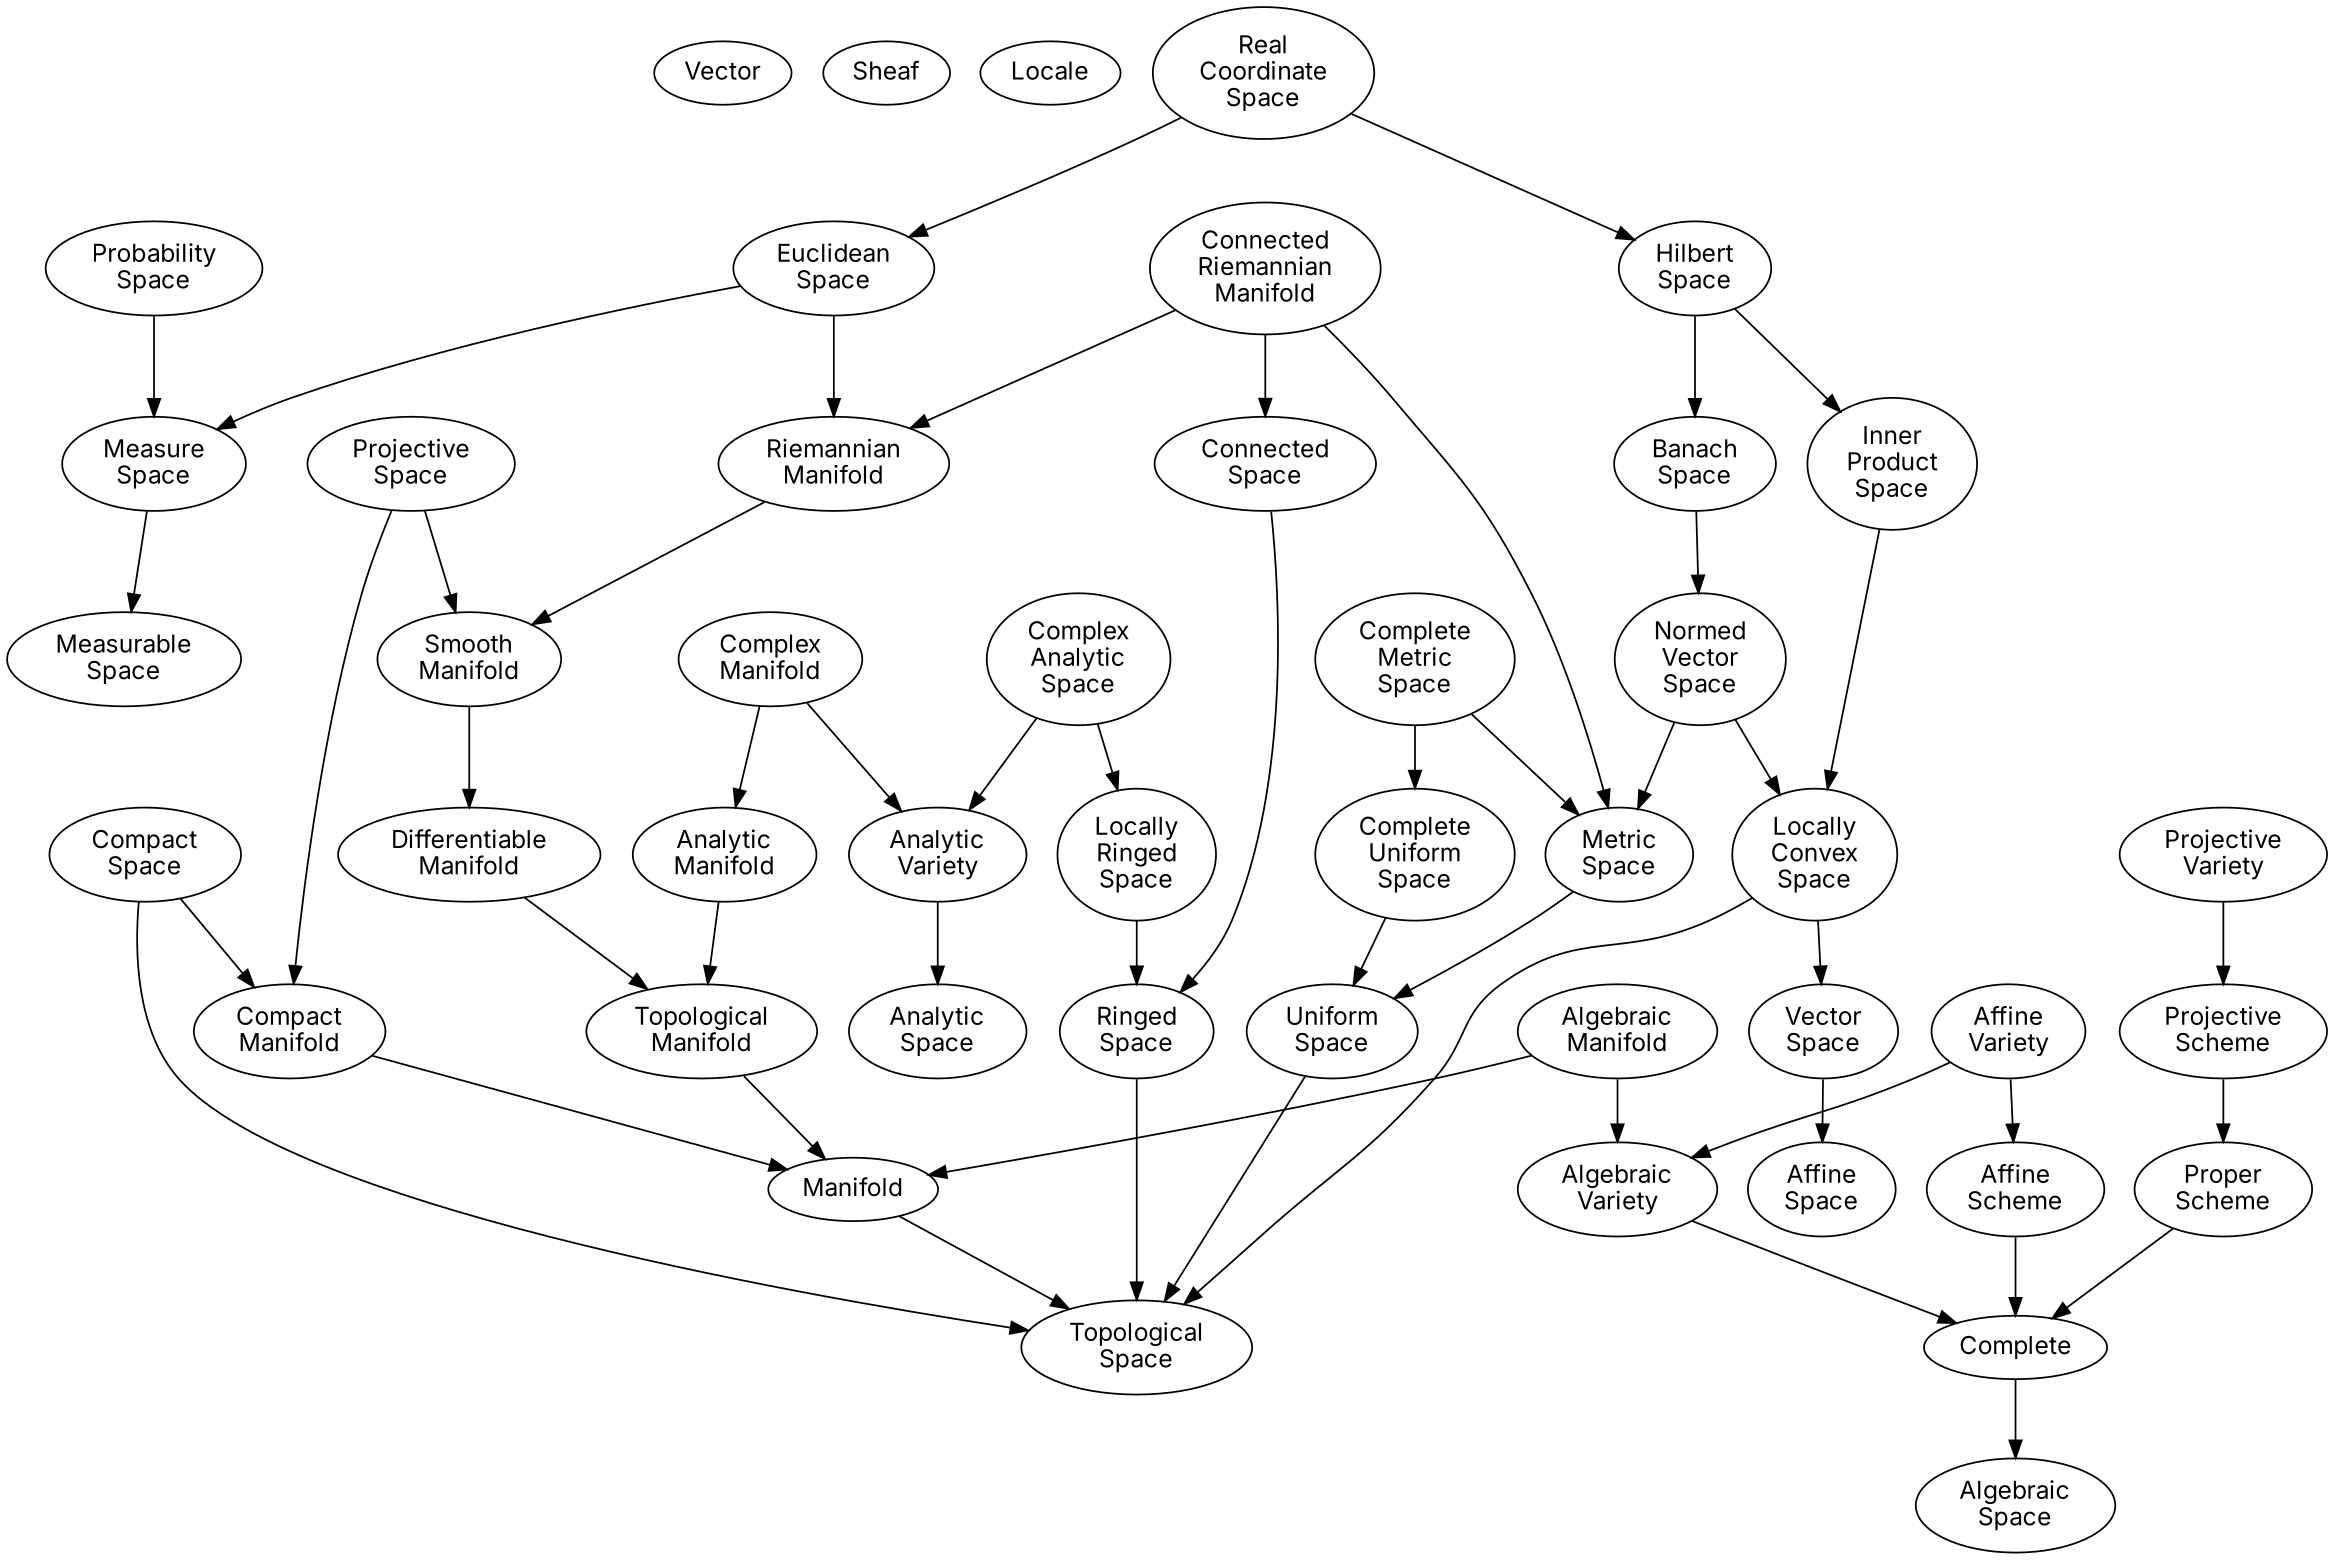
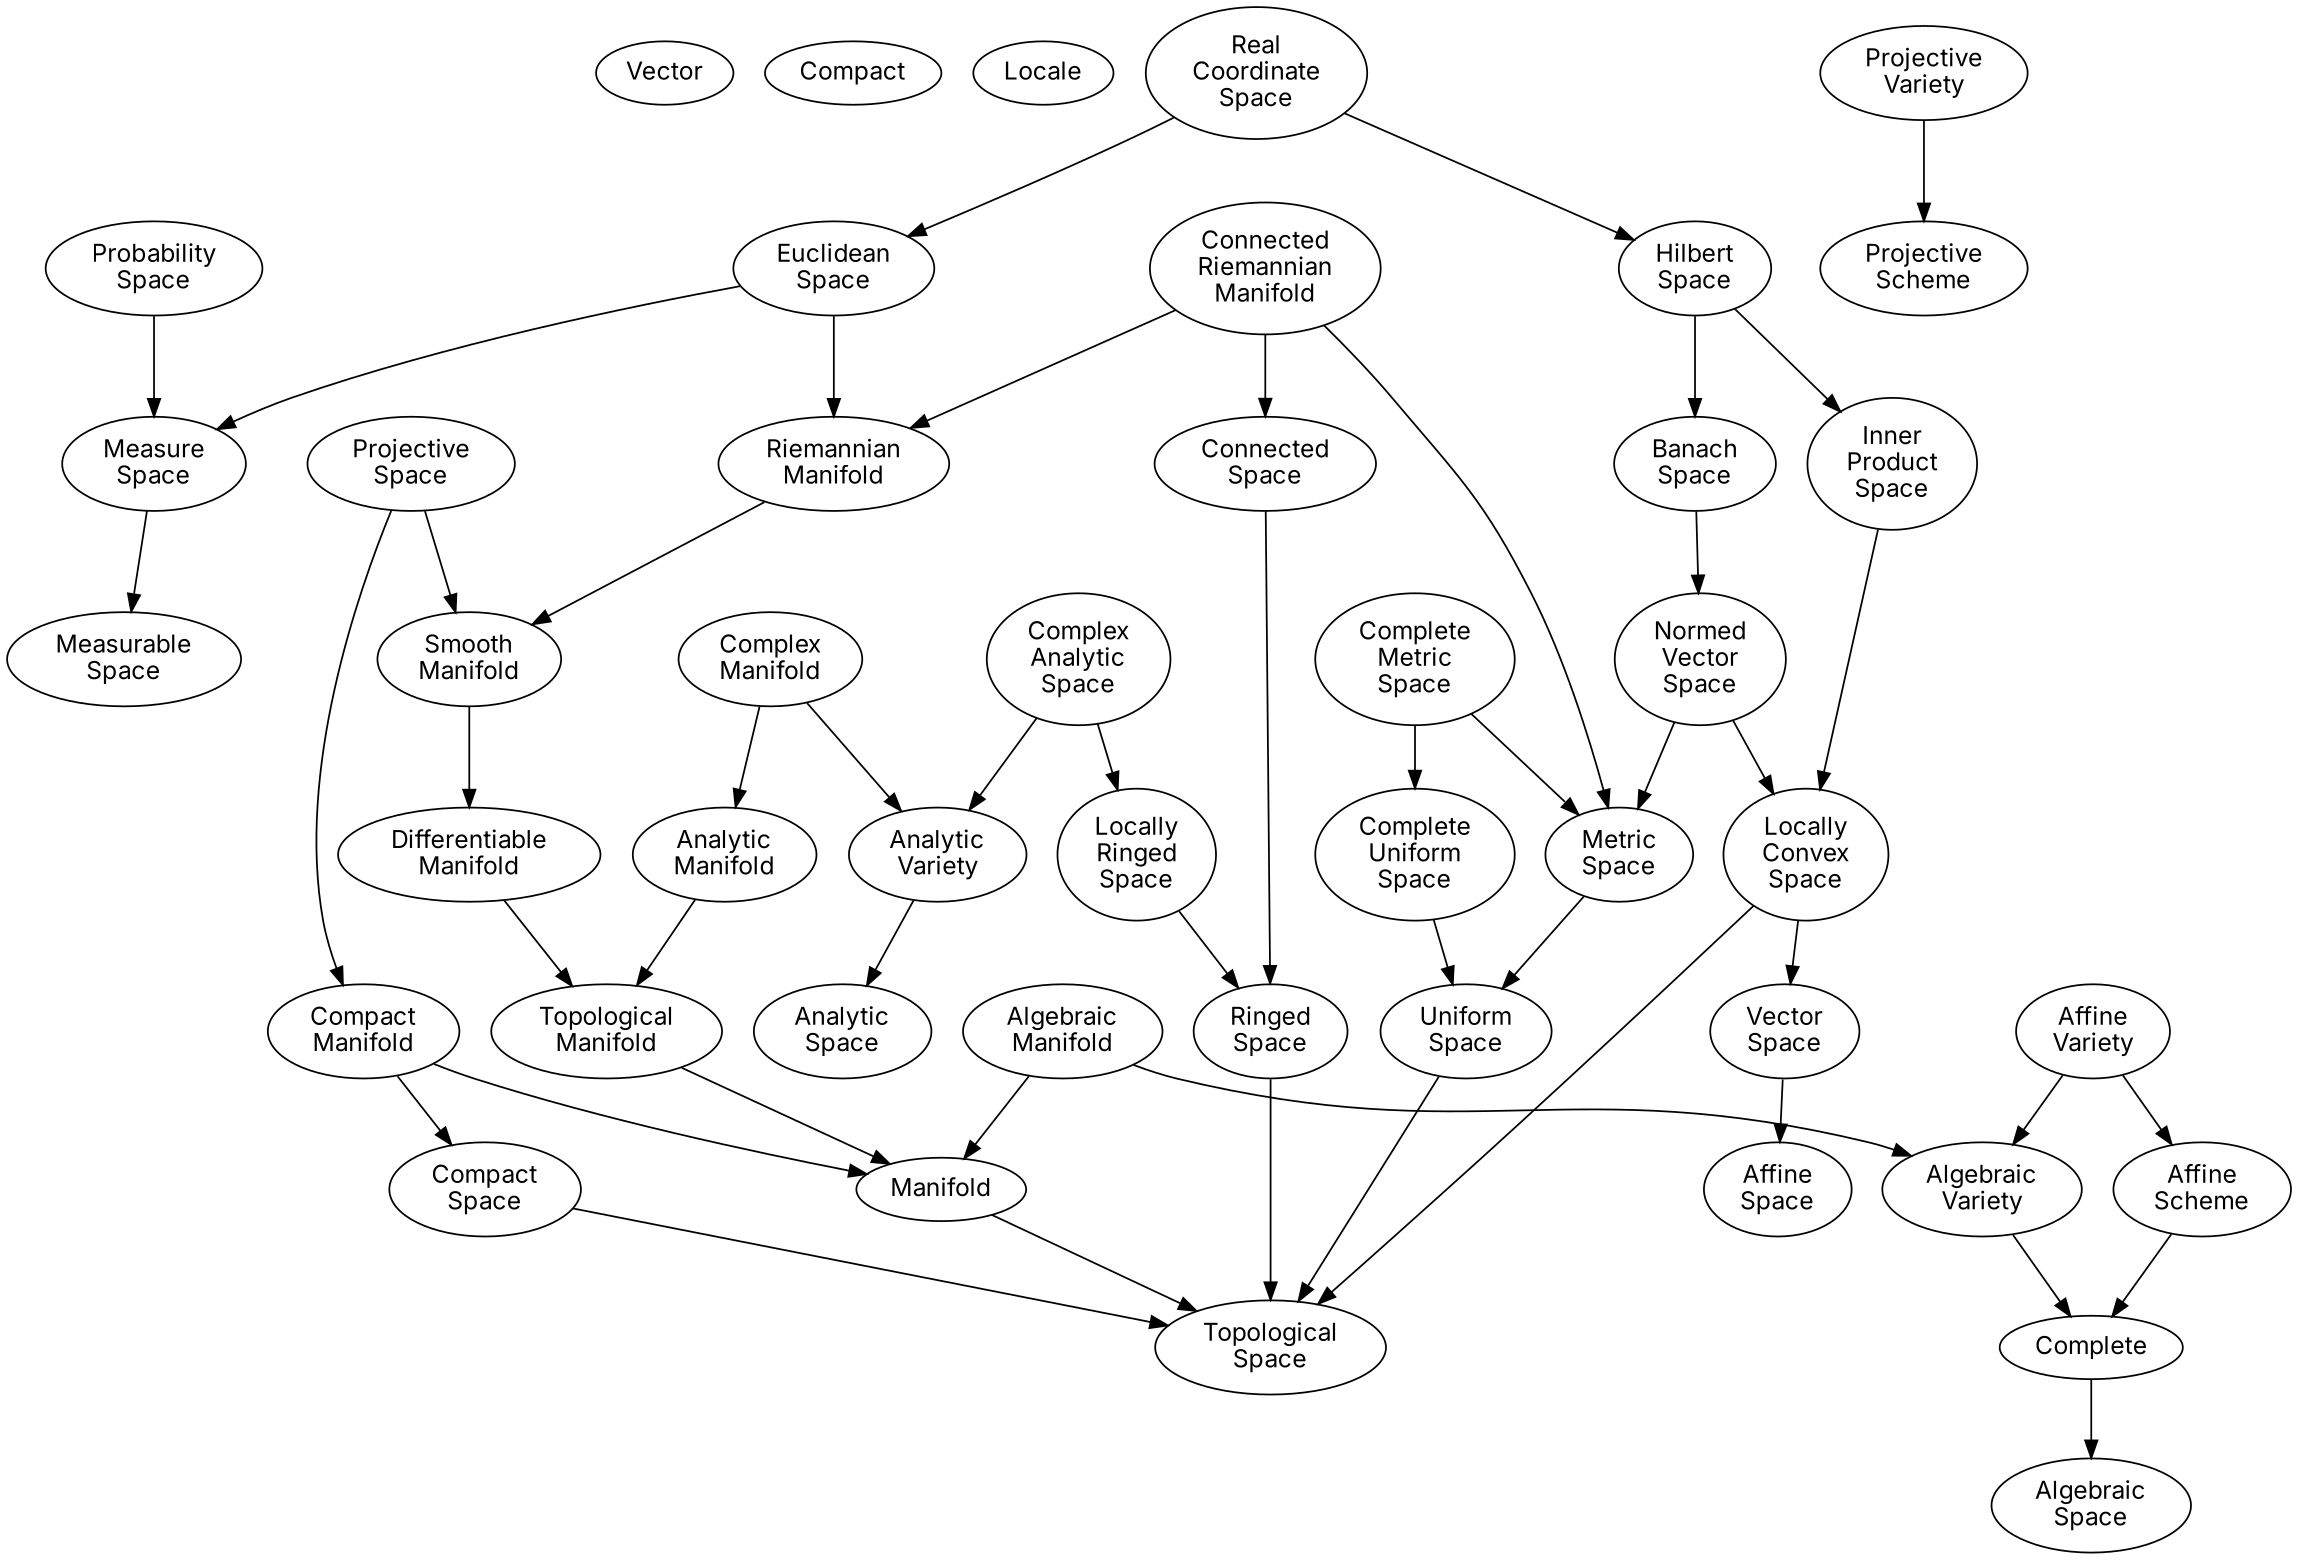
(887, 73) -> (853, 73)
(212, 936) -> (419, 1103)
(2223, 1189) -> none
